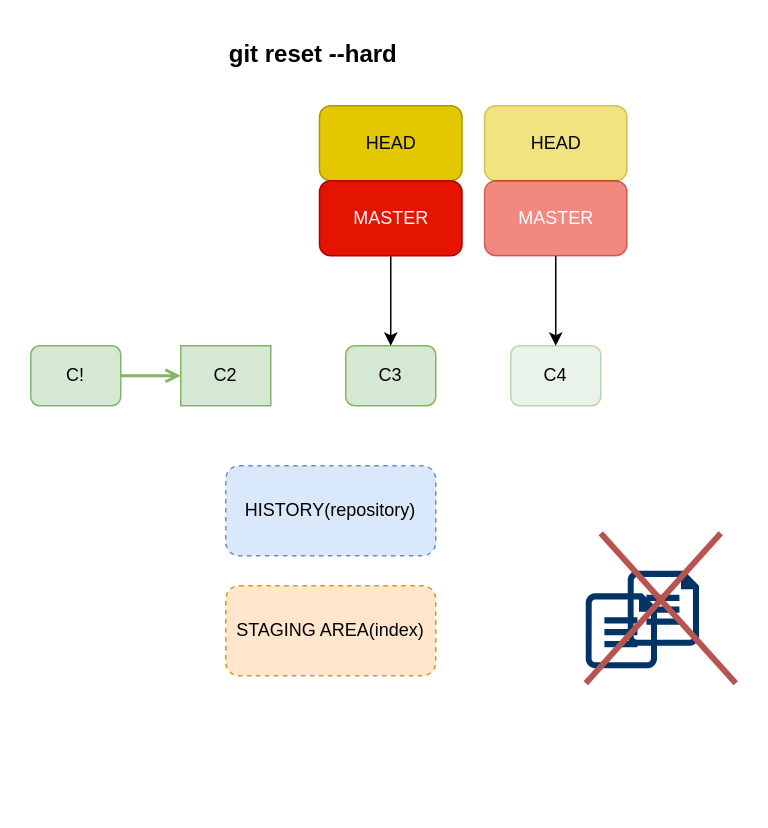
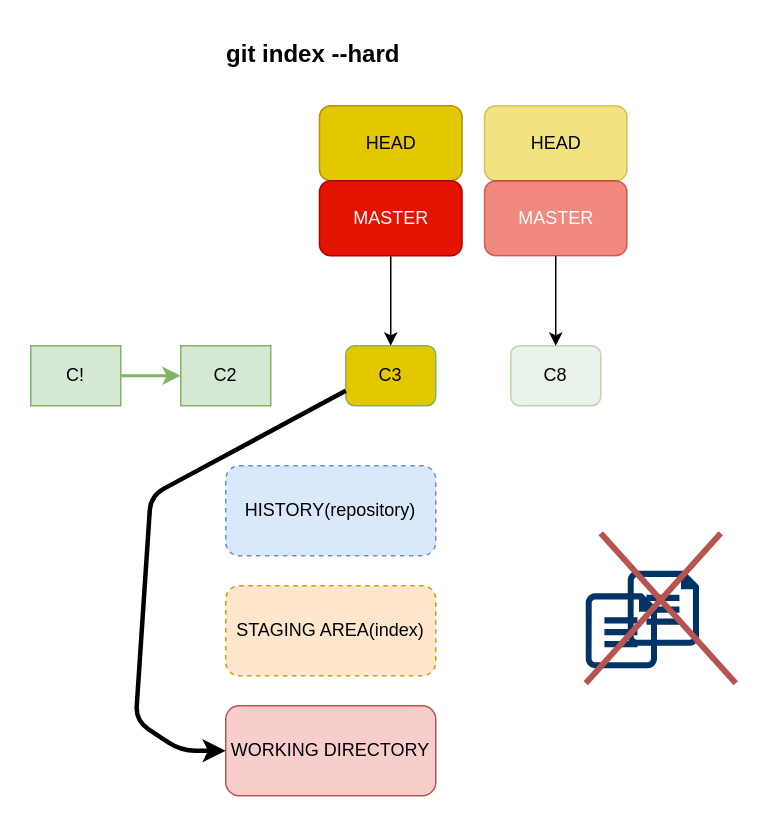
(314, 53) -> (314, 53)
(76, 376) -> (76, 376)
(167, 376) -> (165, 376)
(391, 376) -> (391, 376)
(556, 376) -> (556, 376)
none -> (148, 534)
none -> (331, 751)
